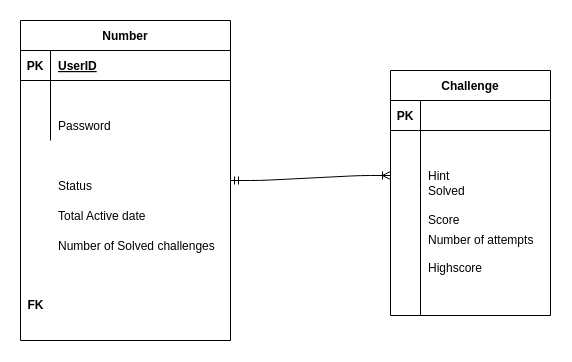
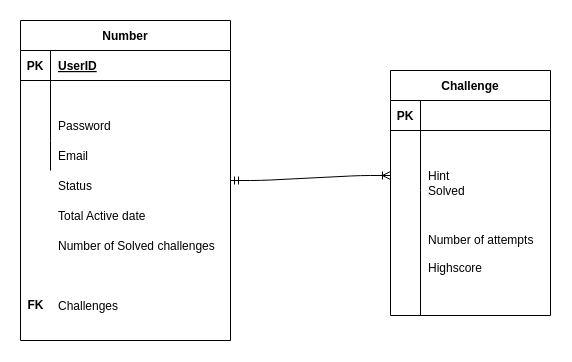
none -> (141, 156)
(451, 220) -> none
none -> (141, 306)
